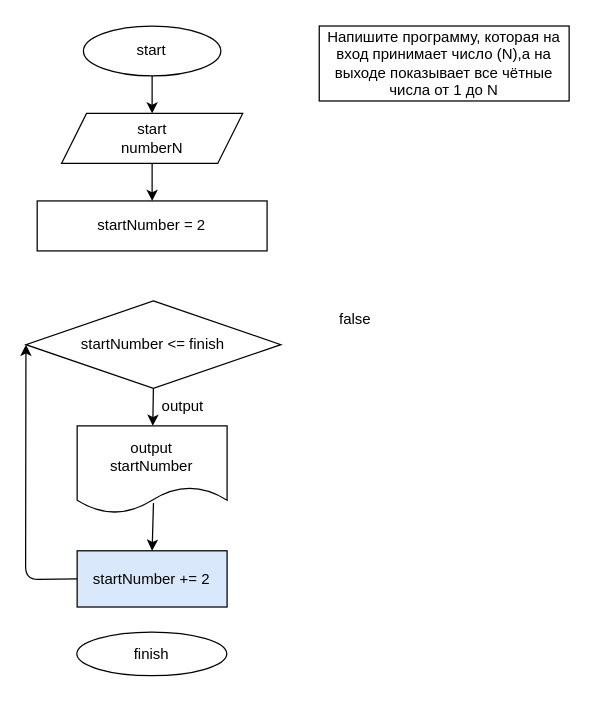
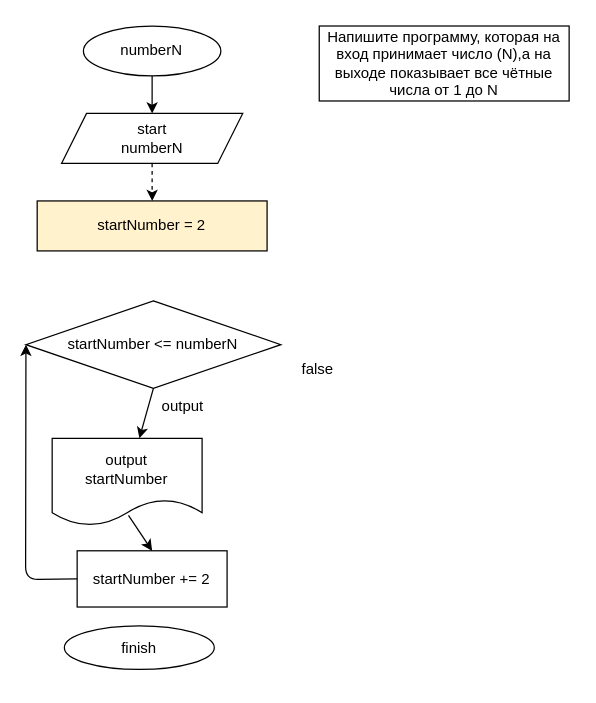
(152, 51) -> (152, 51)
(152, 178) -> (152, 178)
(152, 226) -> (152, 226)
(356, 319) -> (318, 369)
(153, 344) -> (153, 344)
(152, 469) -> (127, 482)
(152, 579) -> (152, 579)
(152, 654) -> (139, 648)
